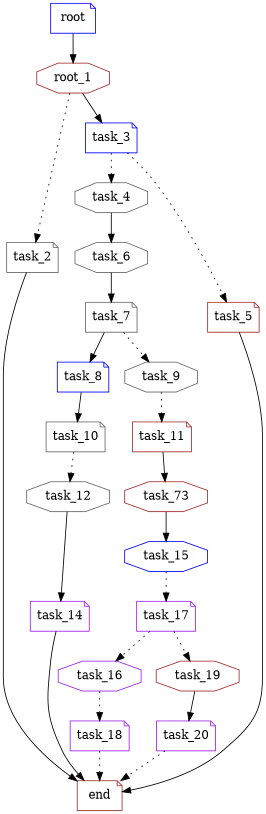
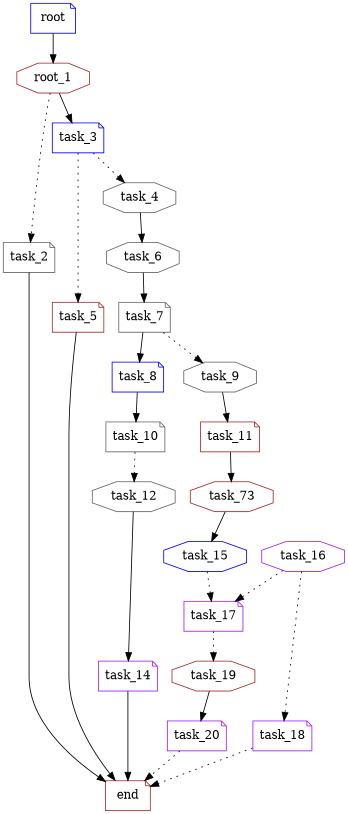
(161, 403) -> (224, 403)
(136, 643) -> (263, 584)
